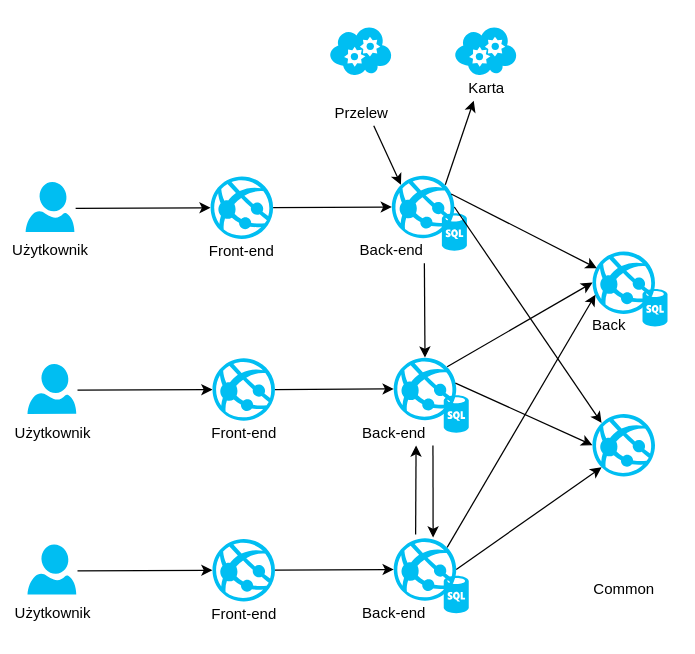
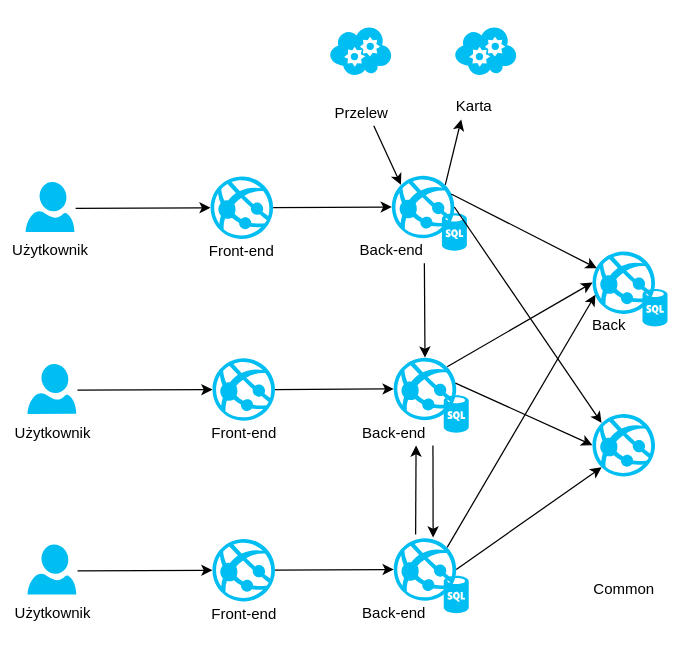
(486, 88) -> (474, 107)
